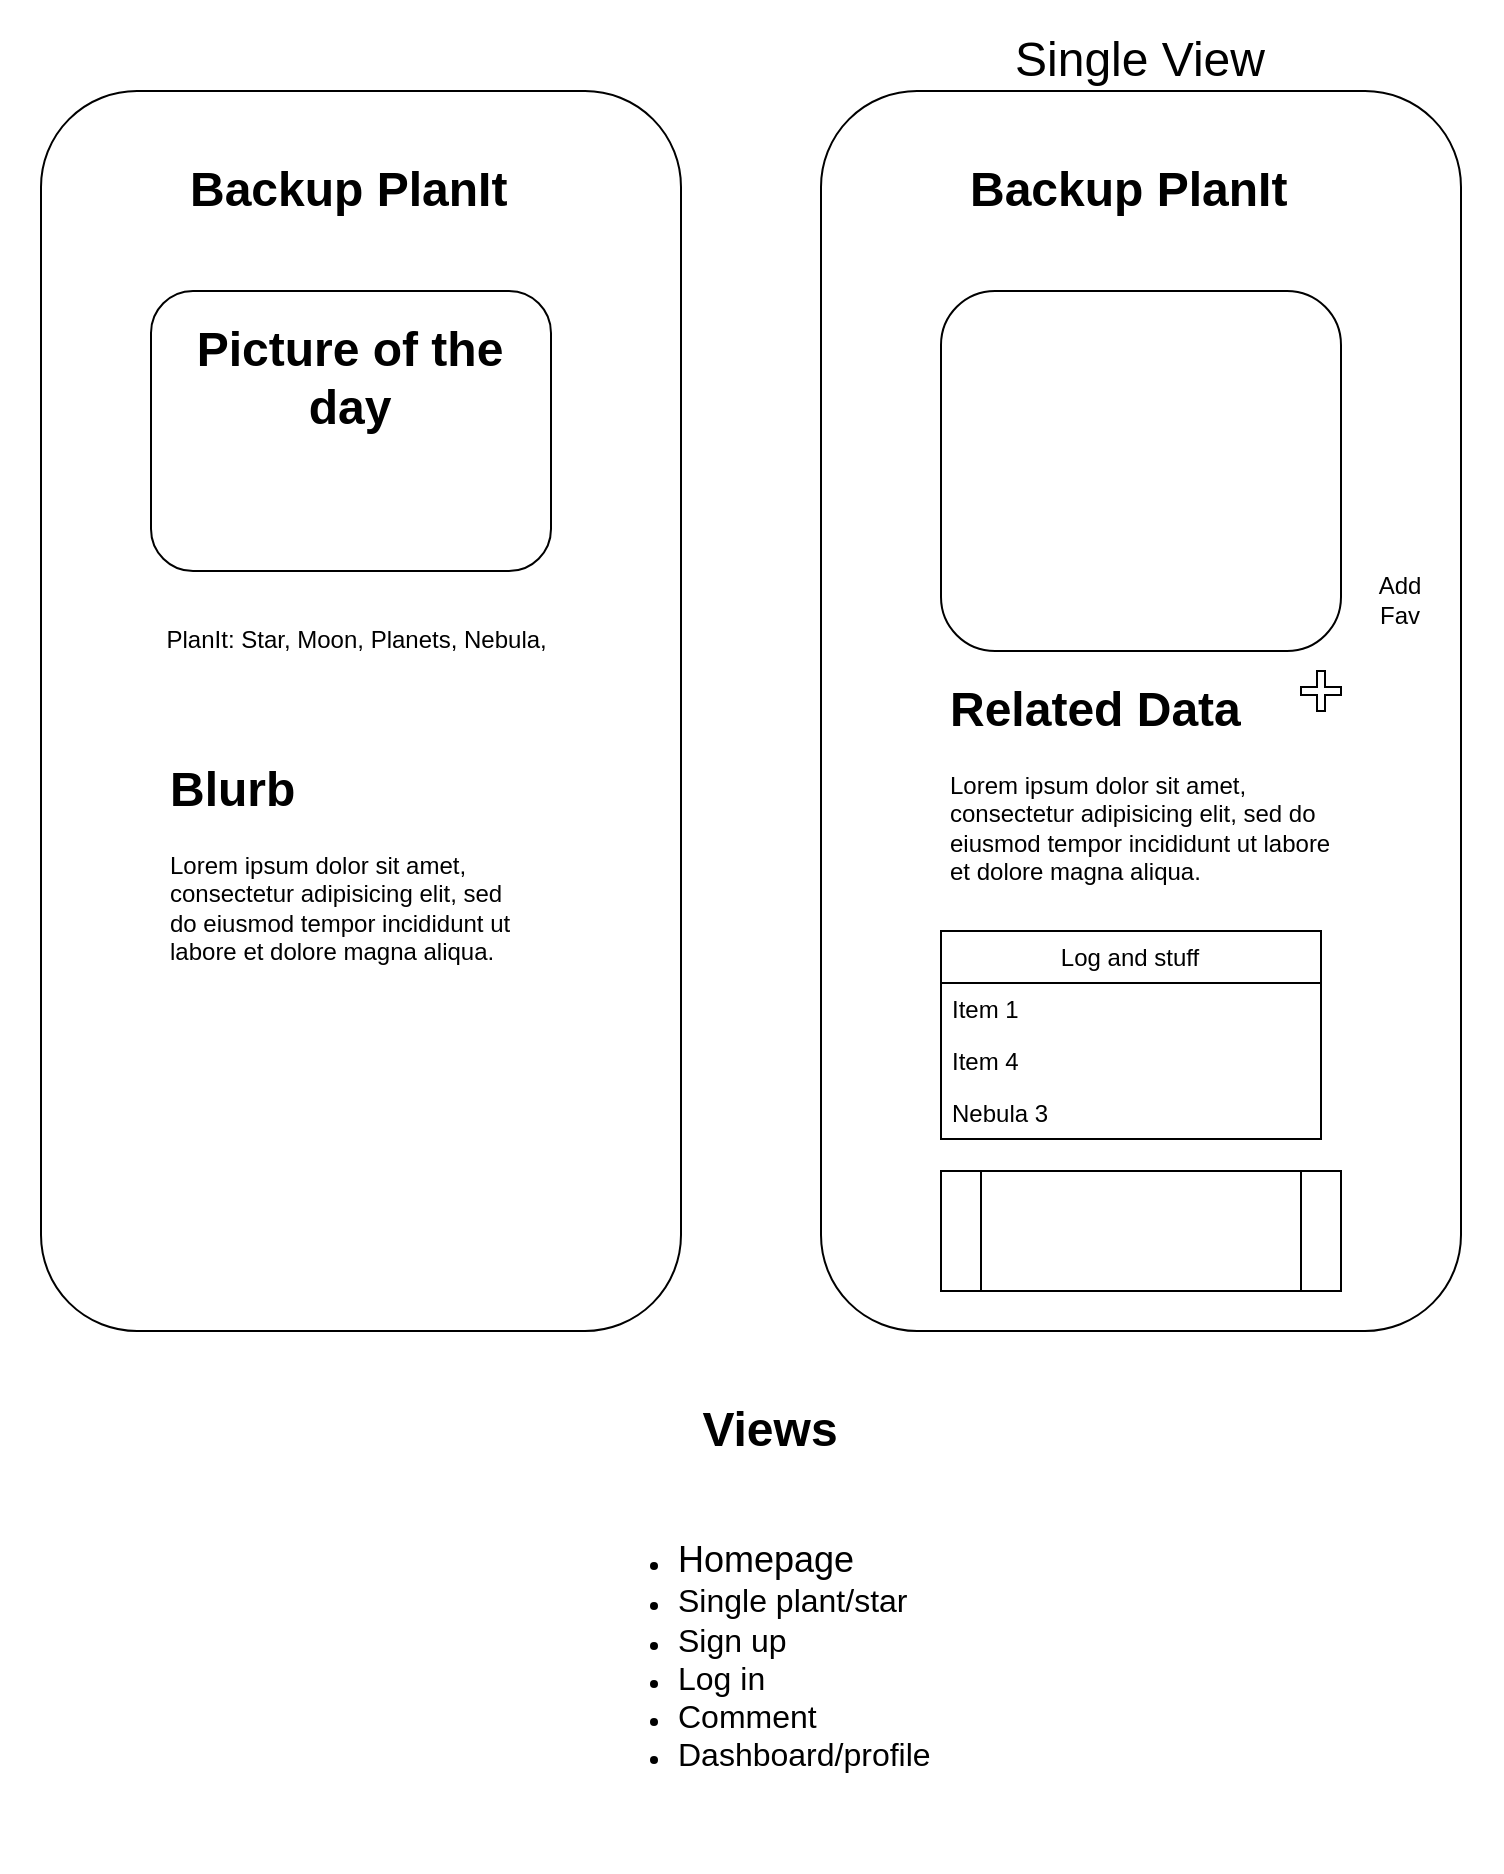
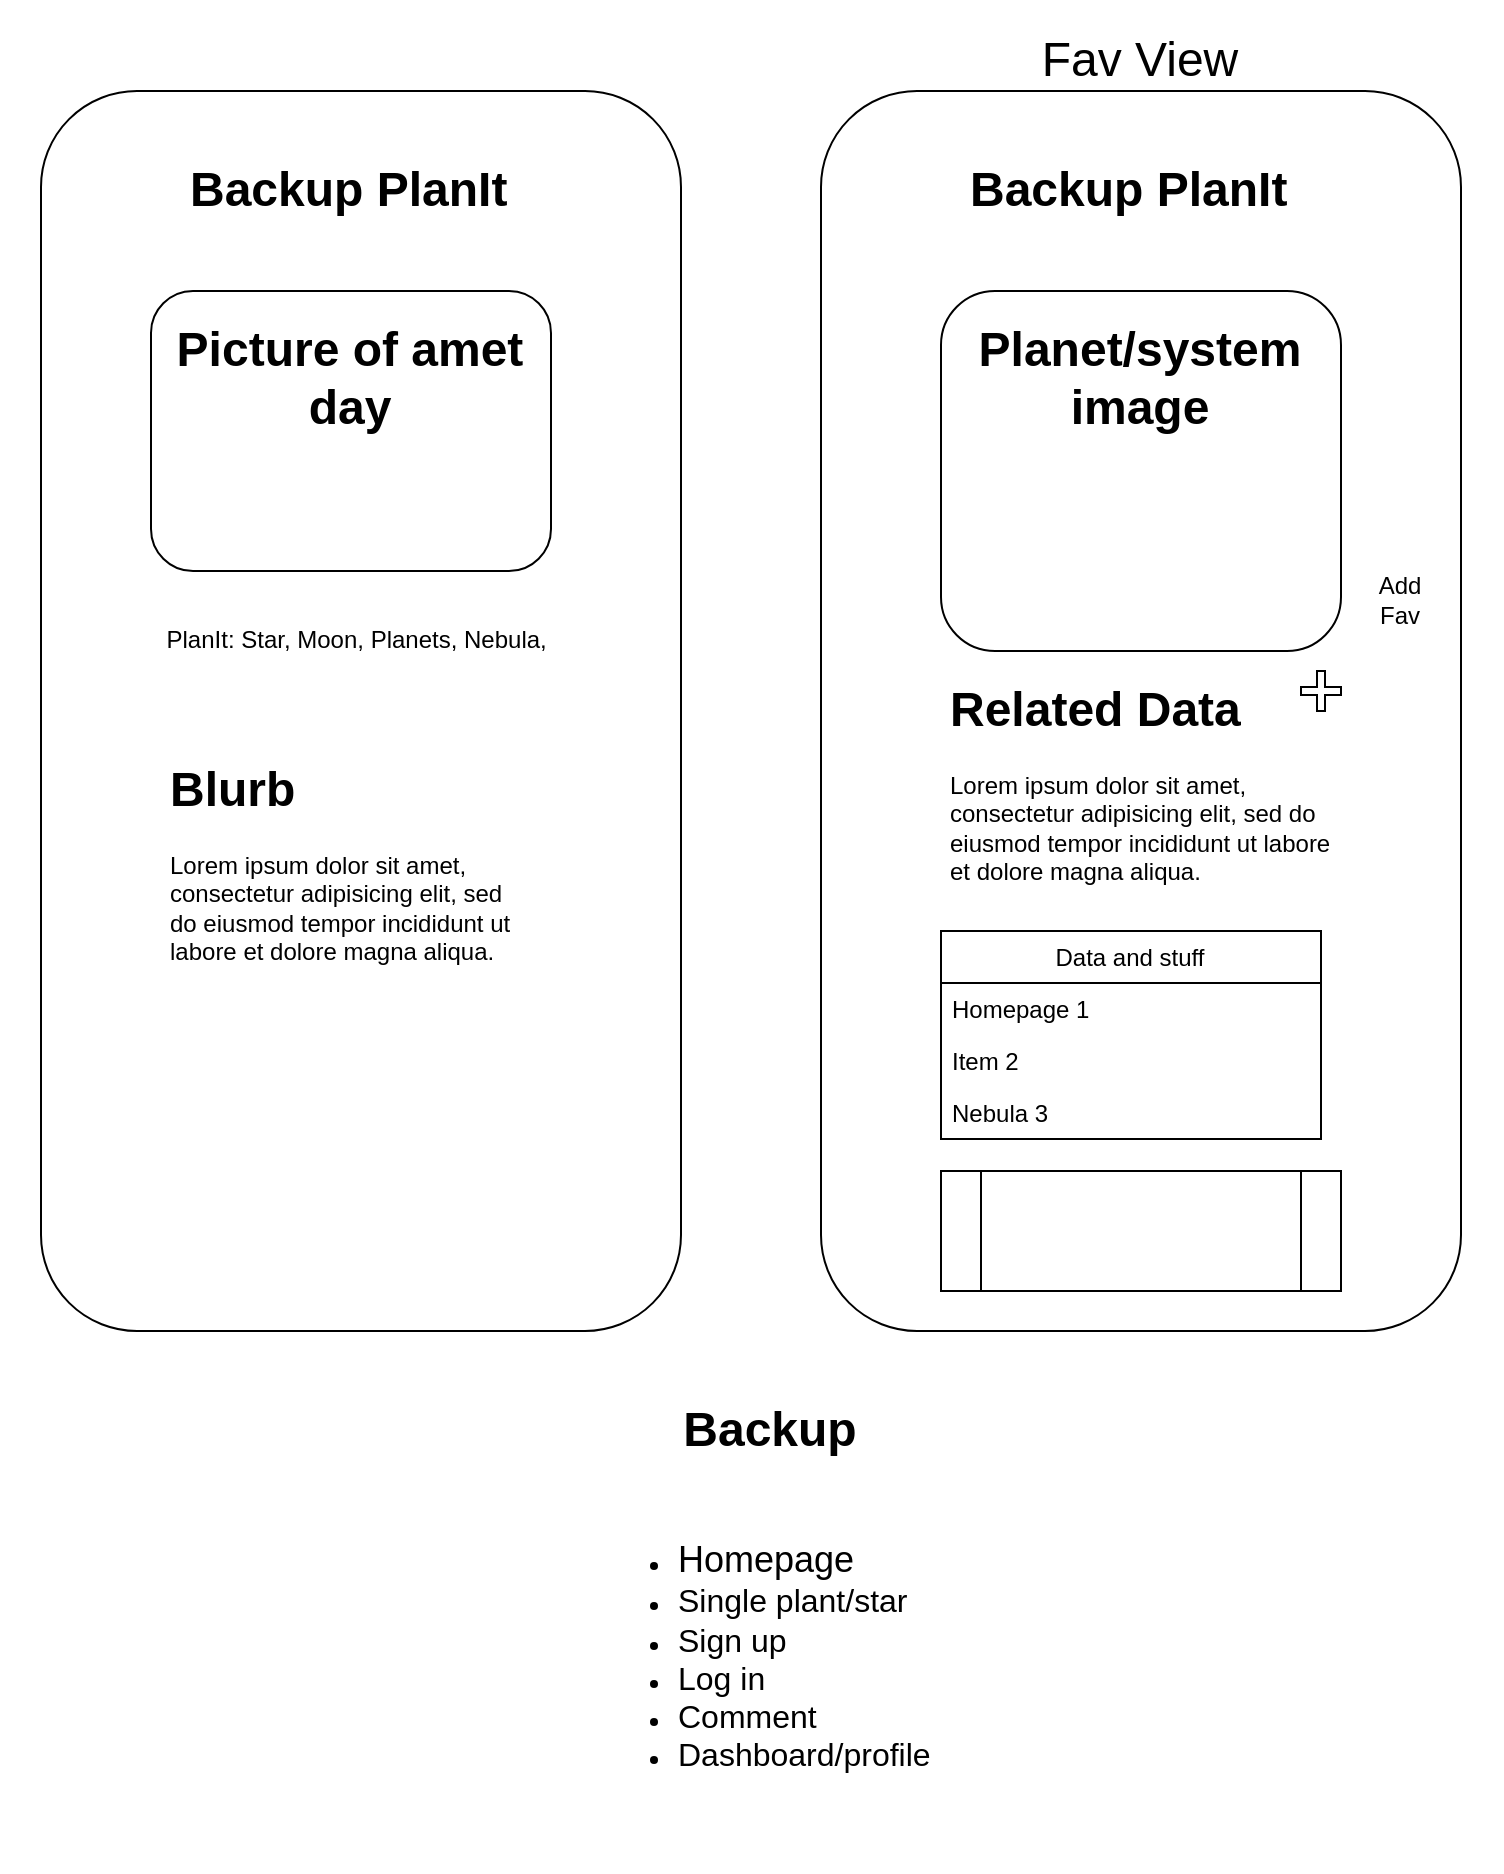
(1141, 61) -> (1141, 61)
(351, 305) -> (351, 305)
none -> (1141, 431)
(1130, 958) -> (1130, 958)
(989, 1010) -> (1016, 1010)
(989, 1062) -> (989, 1062)
(771, 1385) -> (771, 1385)
